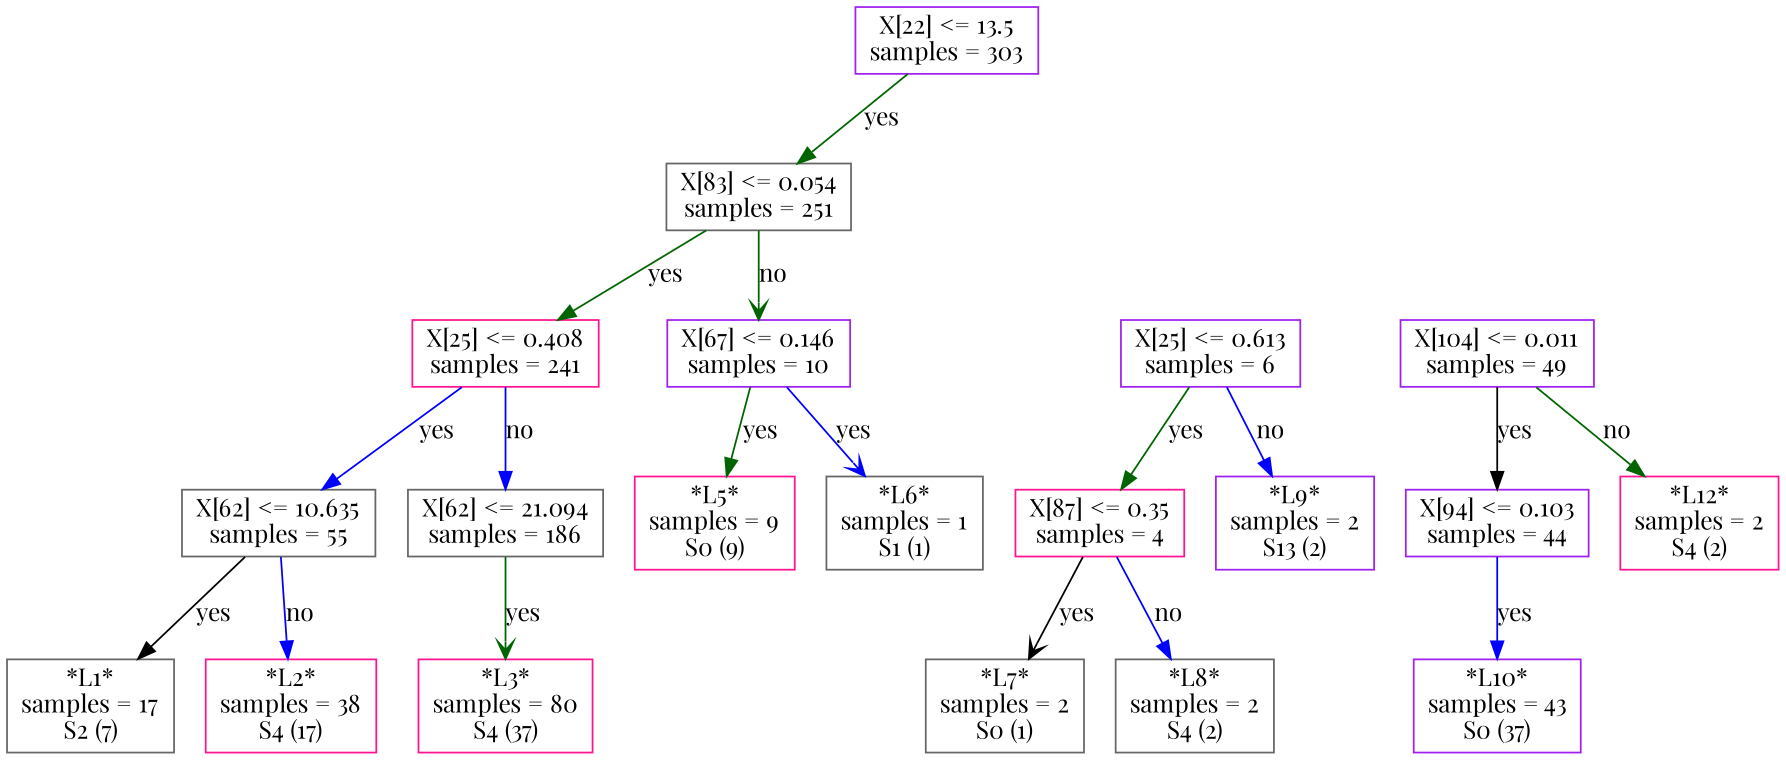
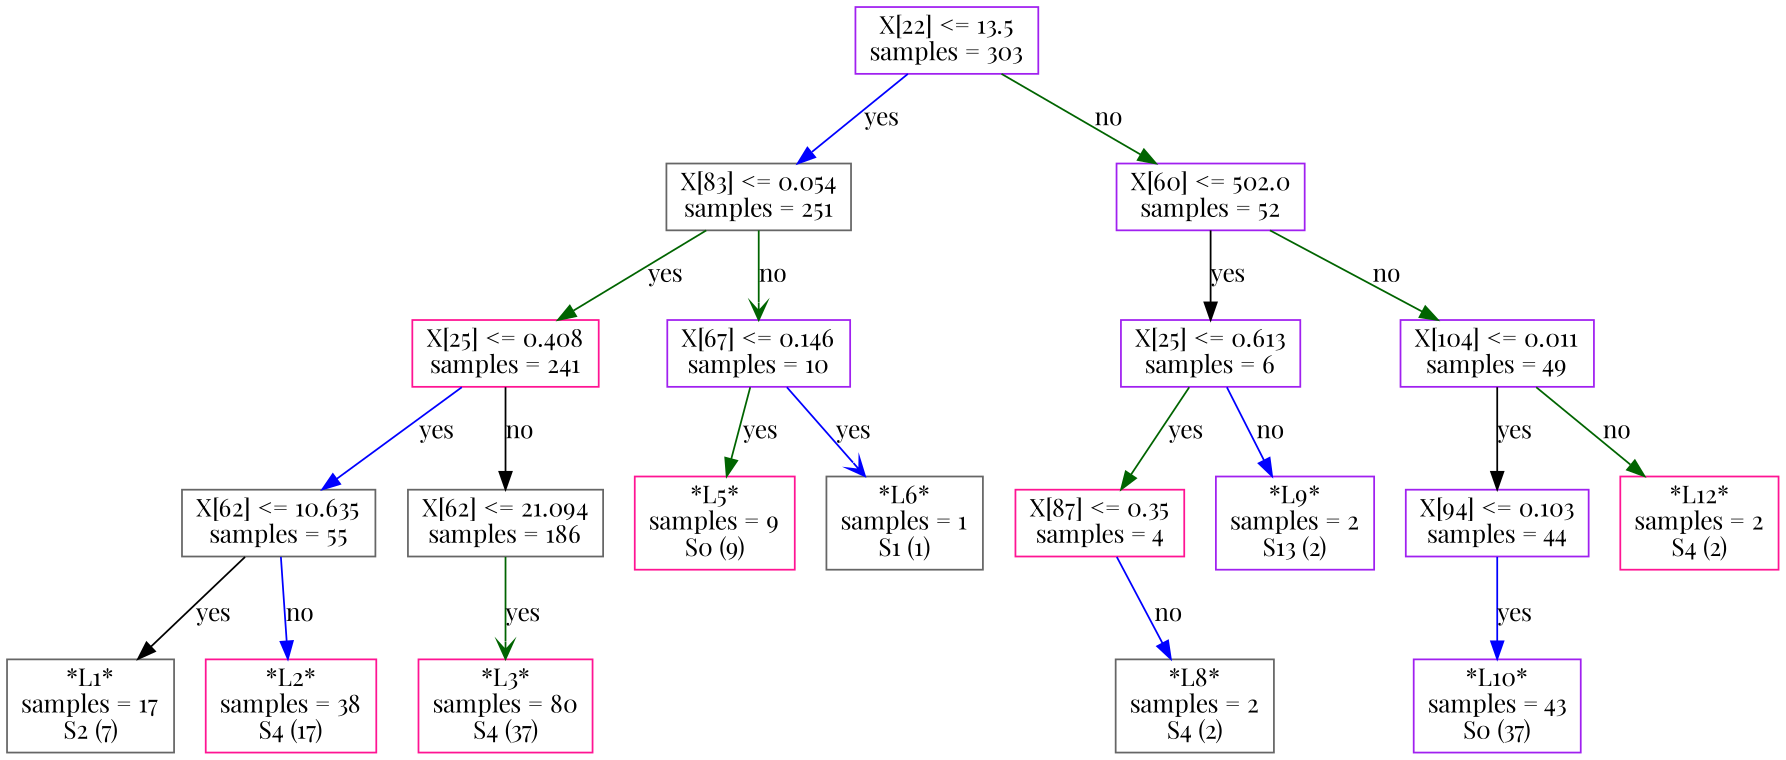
(860, 113) -> (860, 113)
none -> (1211, 197)
(506, 429) -> (506, 429)
(1005, 706) -> none
